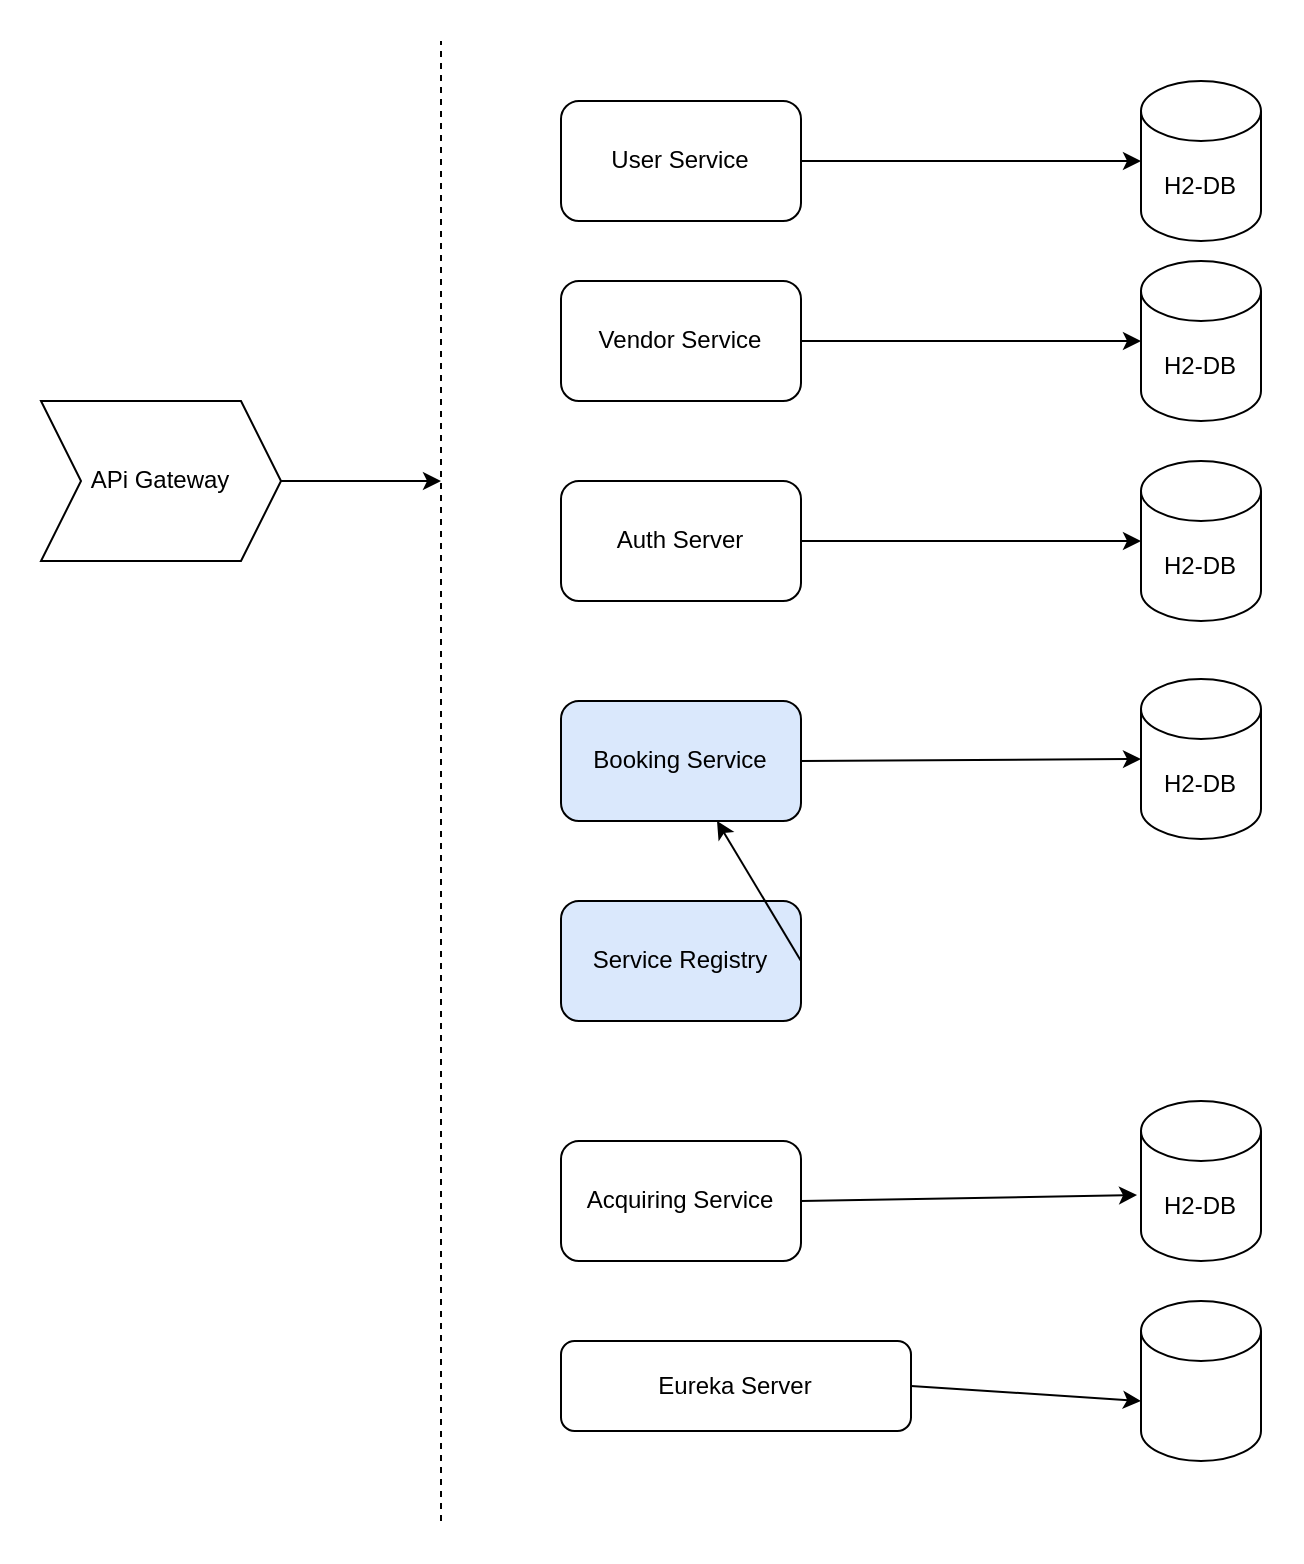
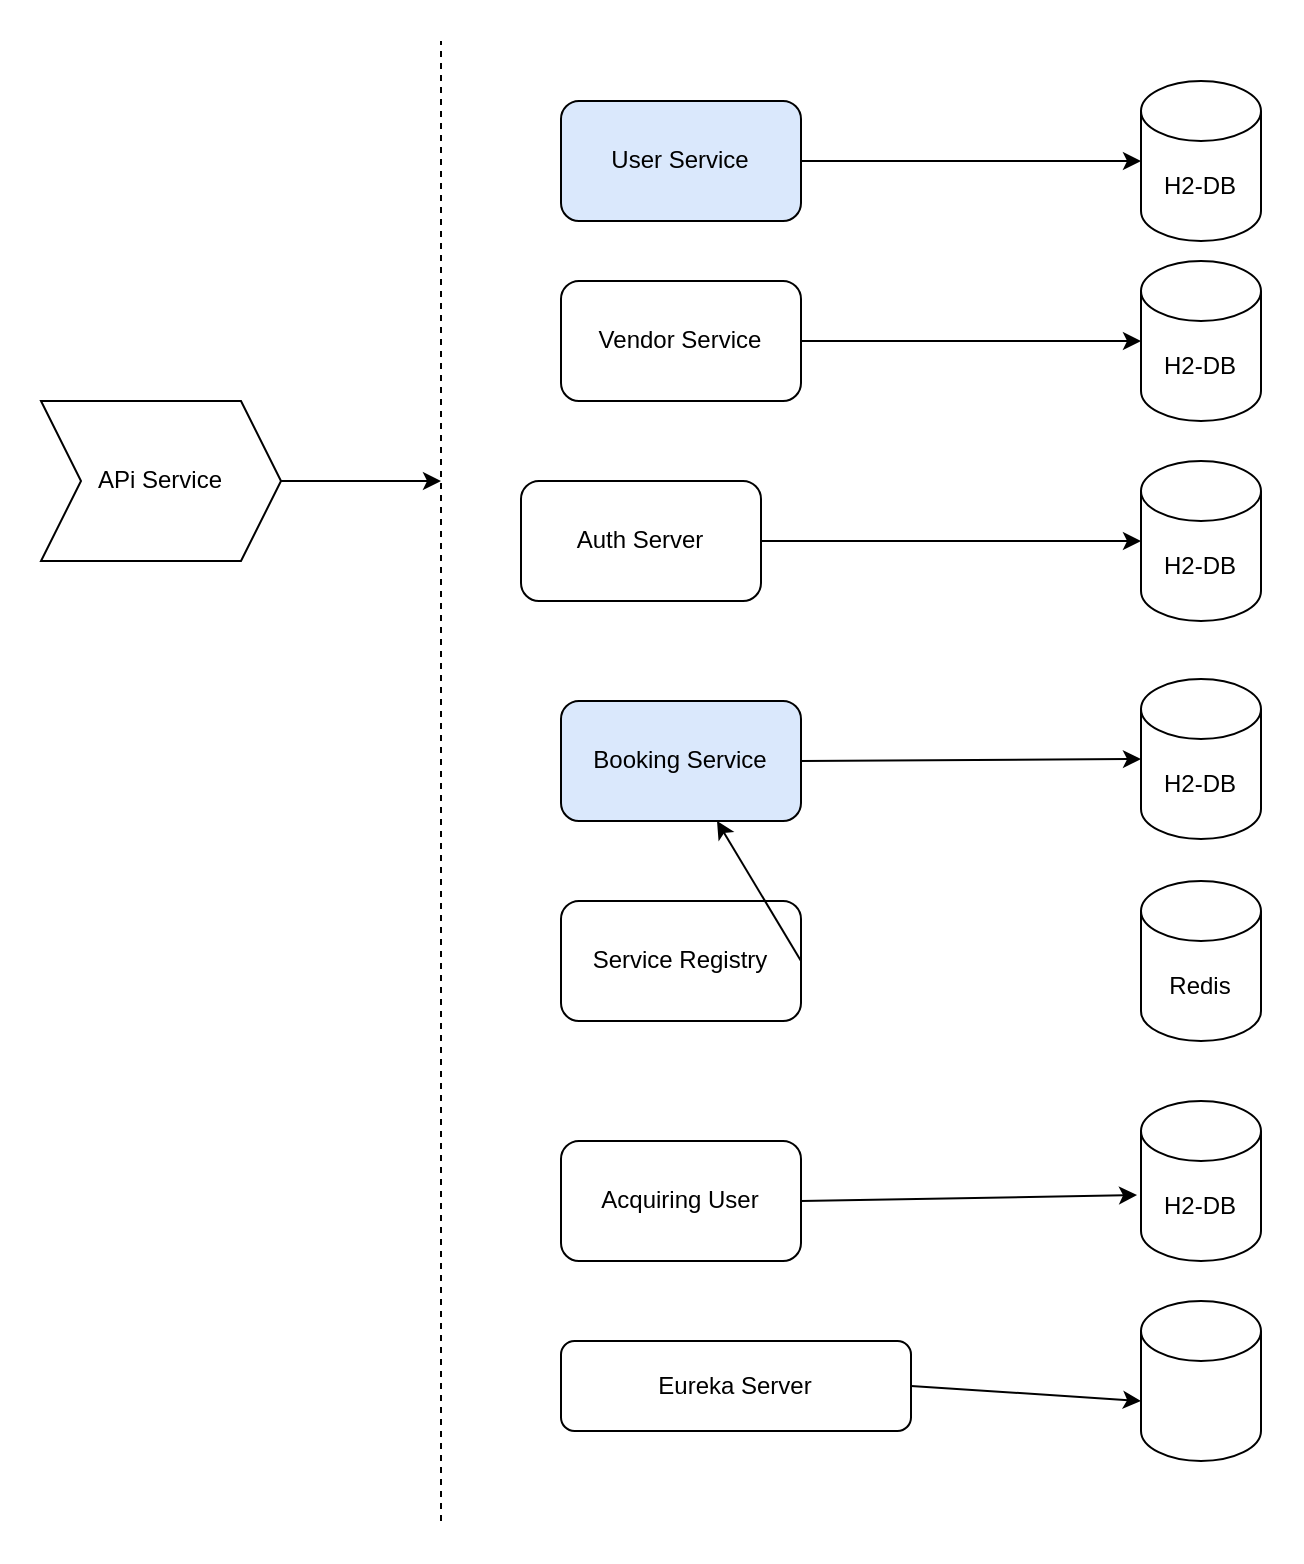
(681, 161) -> (681, 161)
(161, 481) -> (161, 481)
(681, 541) -> (641, 541)
(681, 961) -> (681, 961)
none -> (1201, 961)
(681, 1201) -> (681, 1201)
